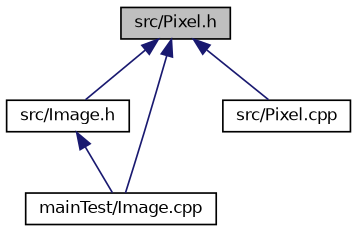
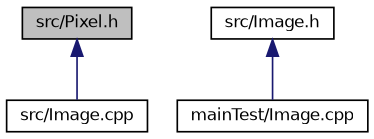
(115, 75) -> none
(287, 116) -> (77, 116)
(147, 124) -> none
